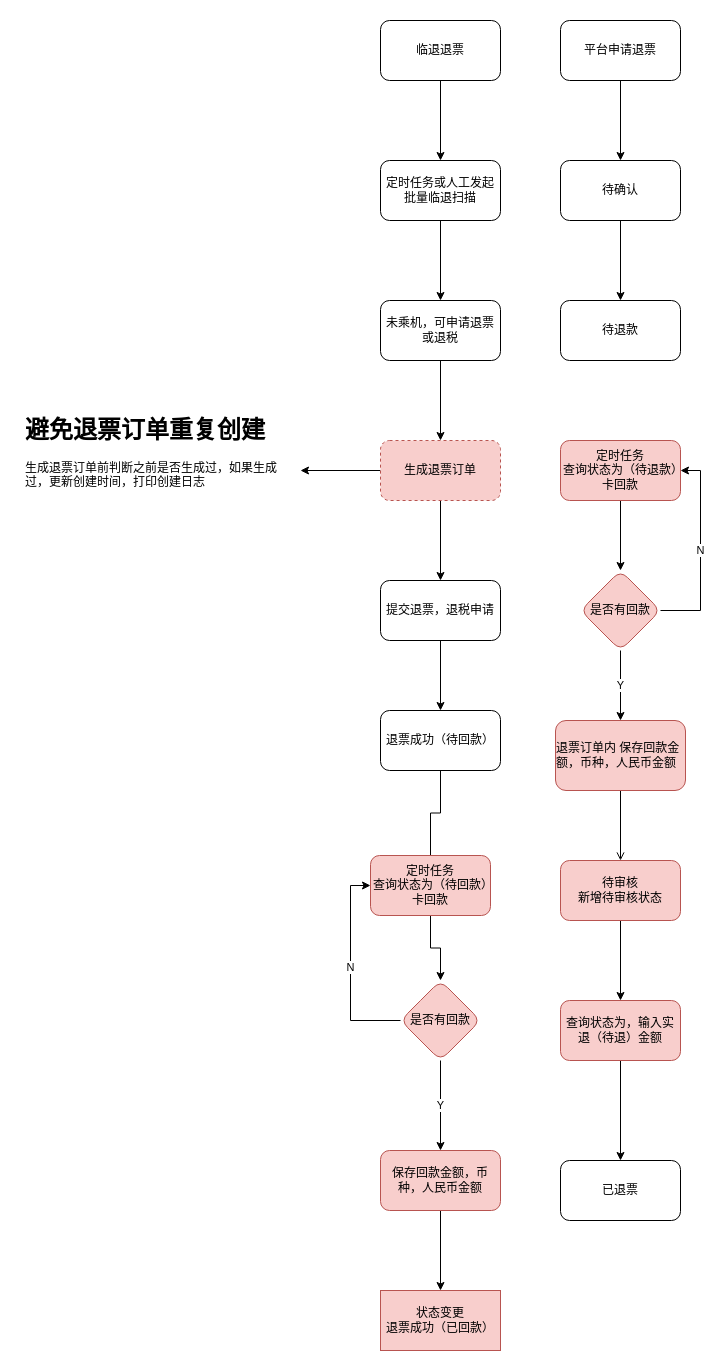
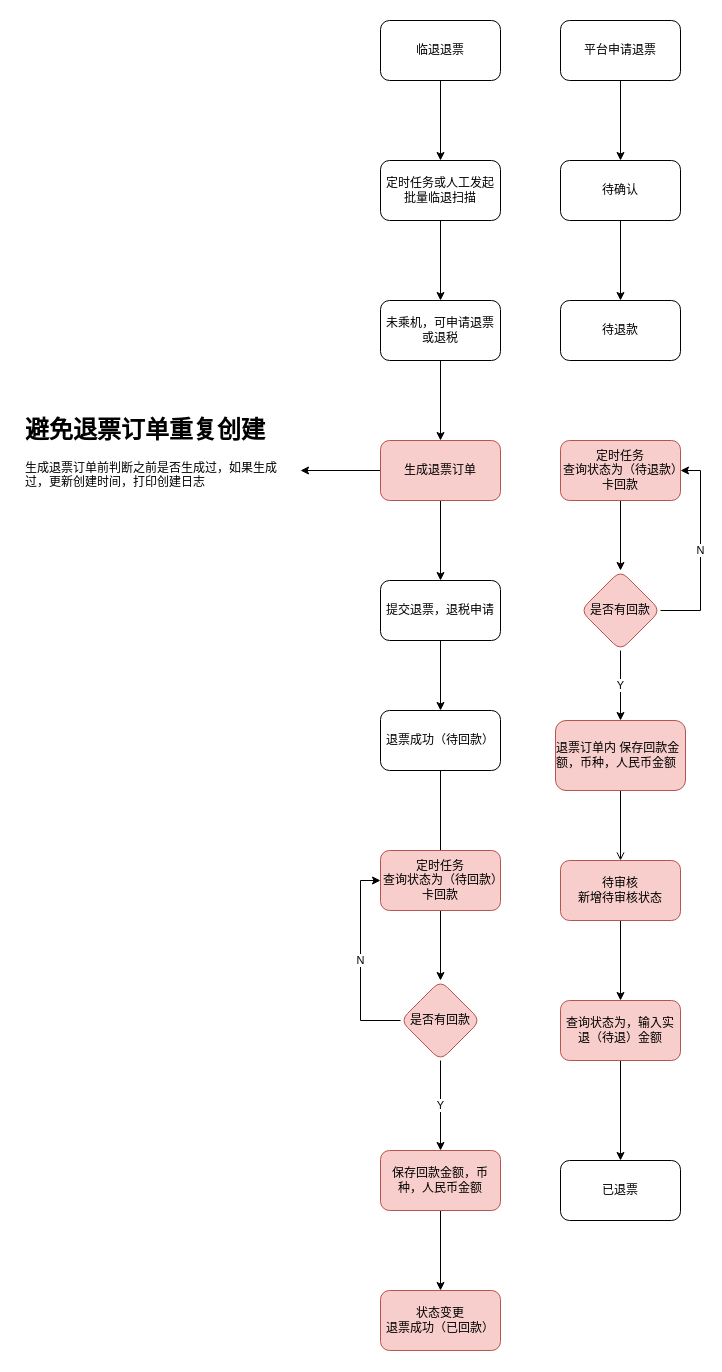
(441, 471) -> (441, 471)
(431, 886) -> (441, 881)
(441, 1321) -> (441, 1321)
